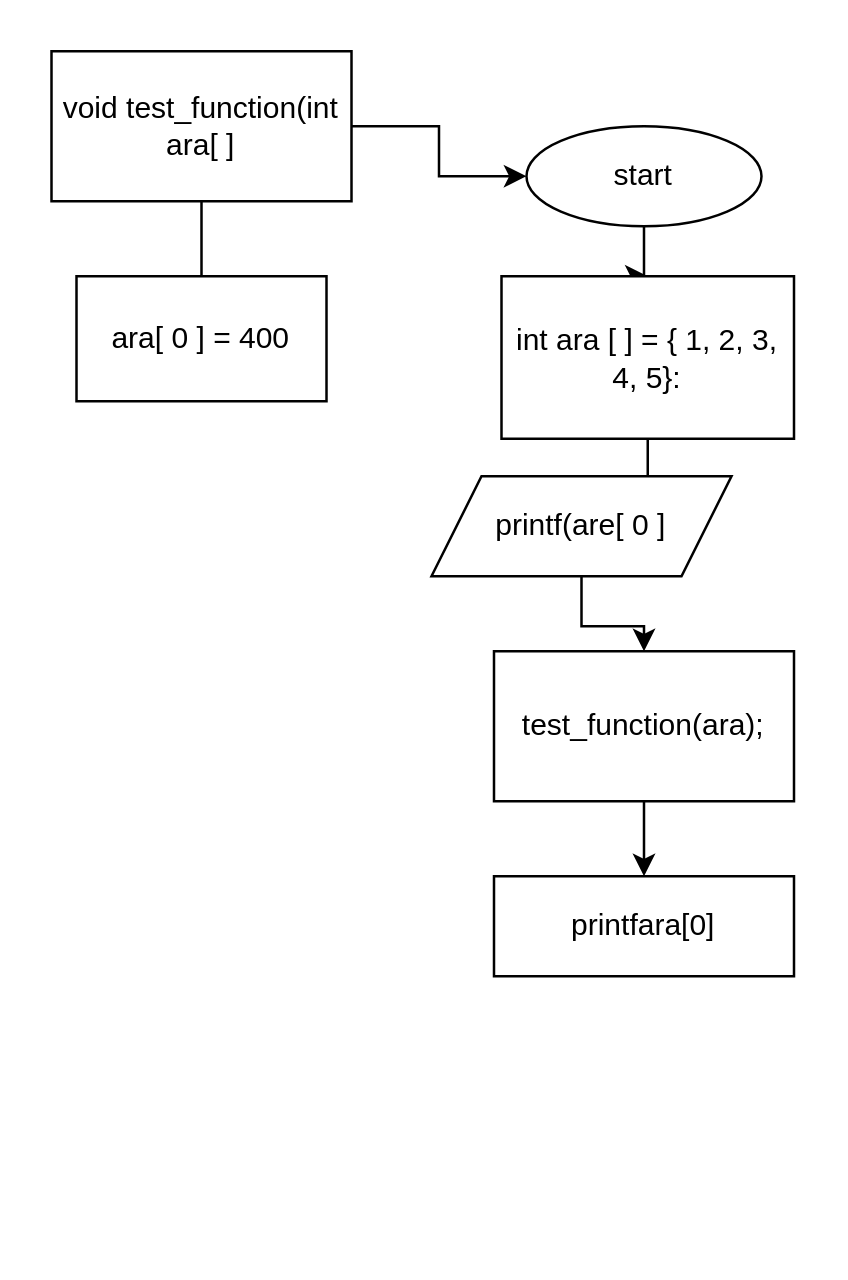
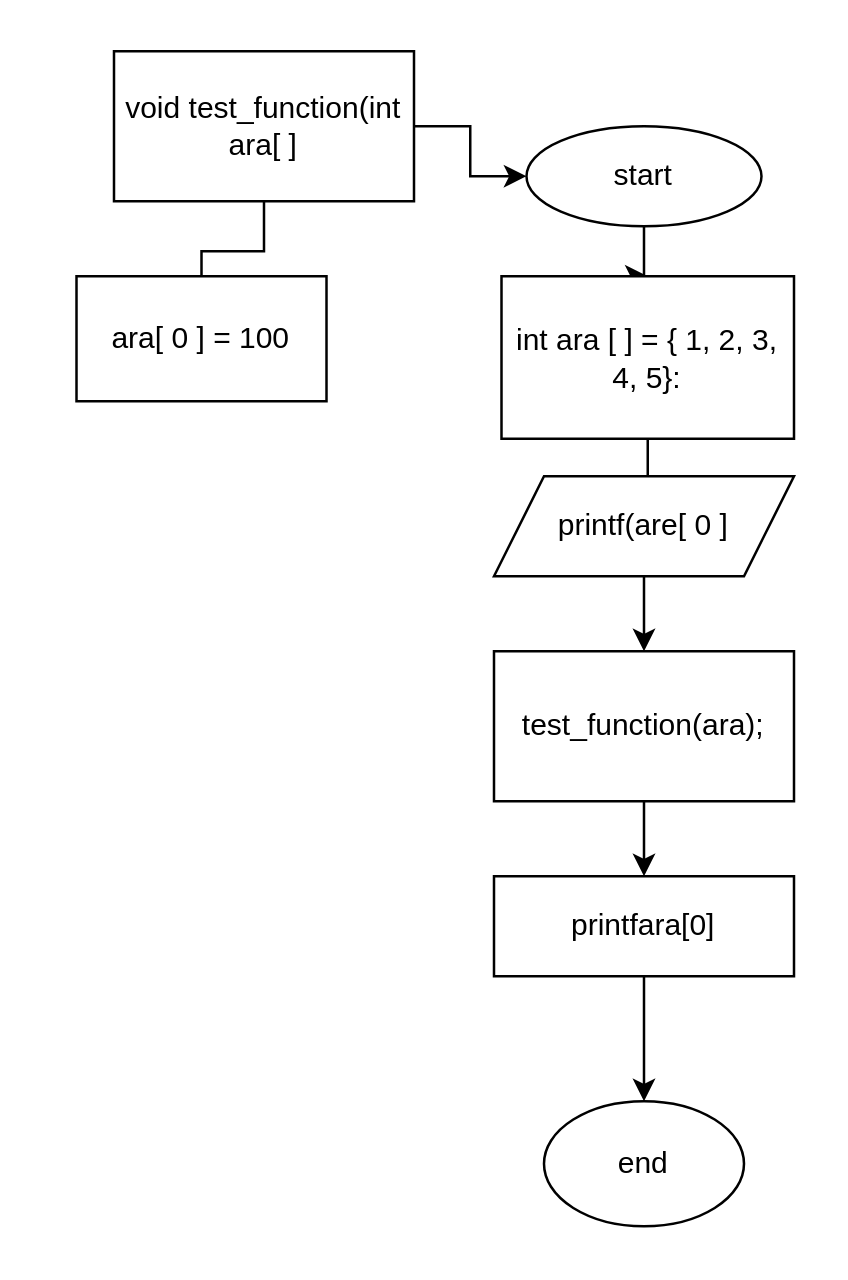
(201, 126) -> (264, 126)
(201, 339) -> (201, 339)
(581, 526) -> (644, 526)
none -> (644, 1030)
none -> (644, 1164)
